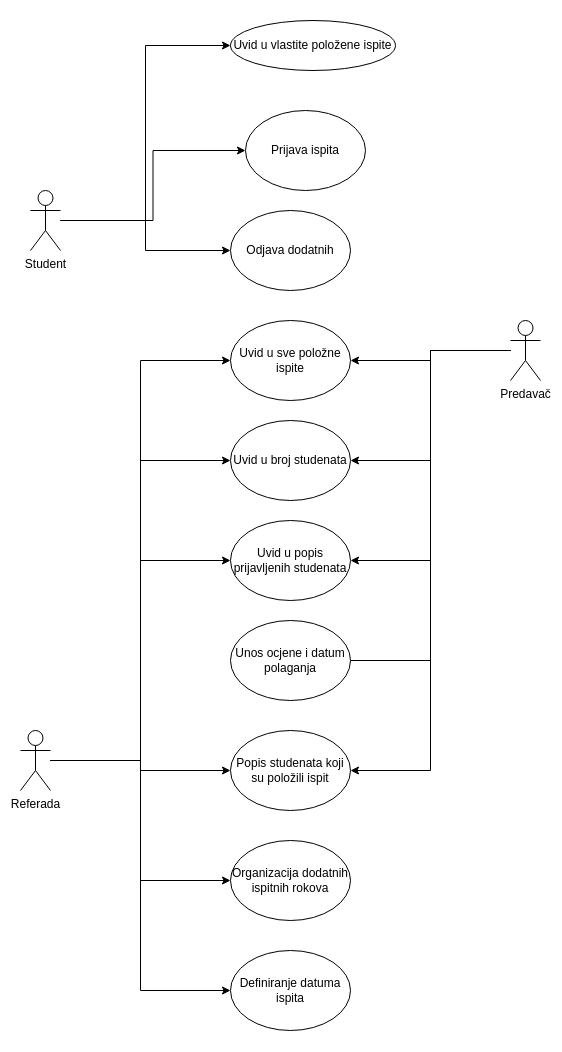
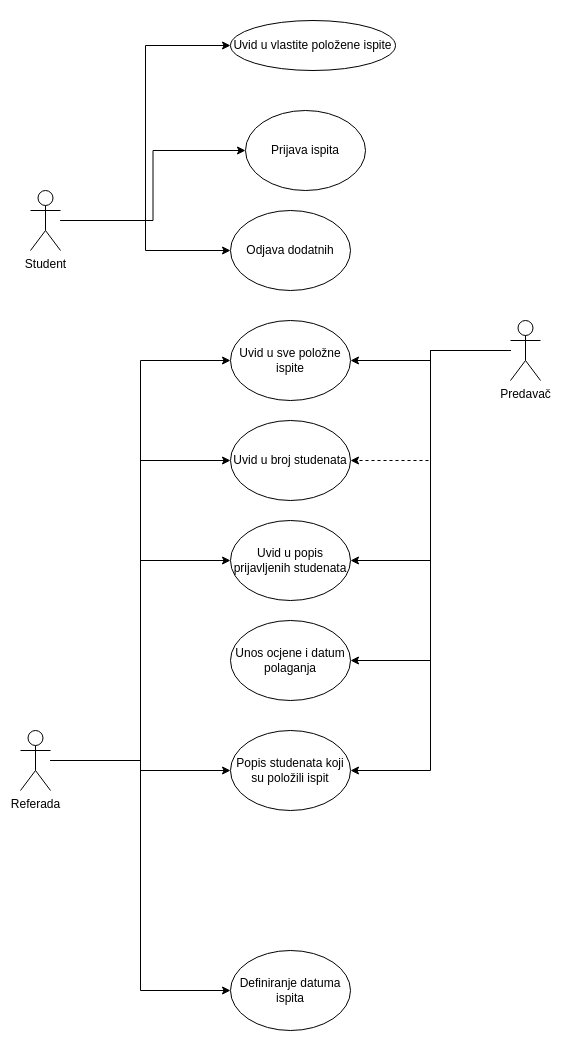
(393, 461) -> (393, 461)
(356, 661) -> (358, 661)
(183, 881) -> none
(291, 881) -> none
